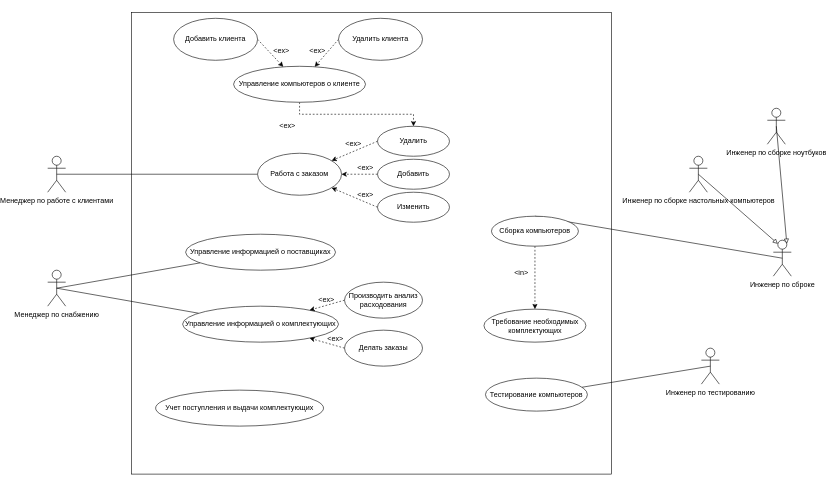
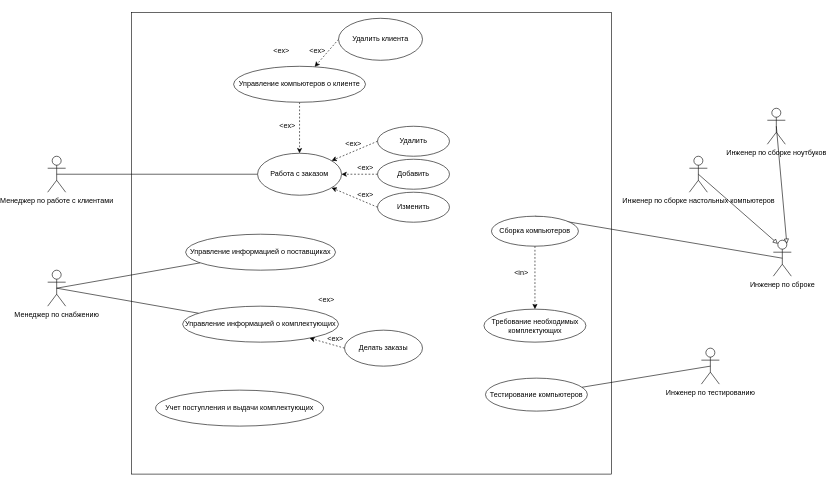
(216, 39) -> none
(277, 60) -> none
(414, 116) -> (300, 132)
(384, 300) -> none
(329, 305) -> none
